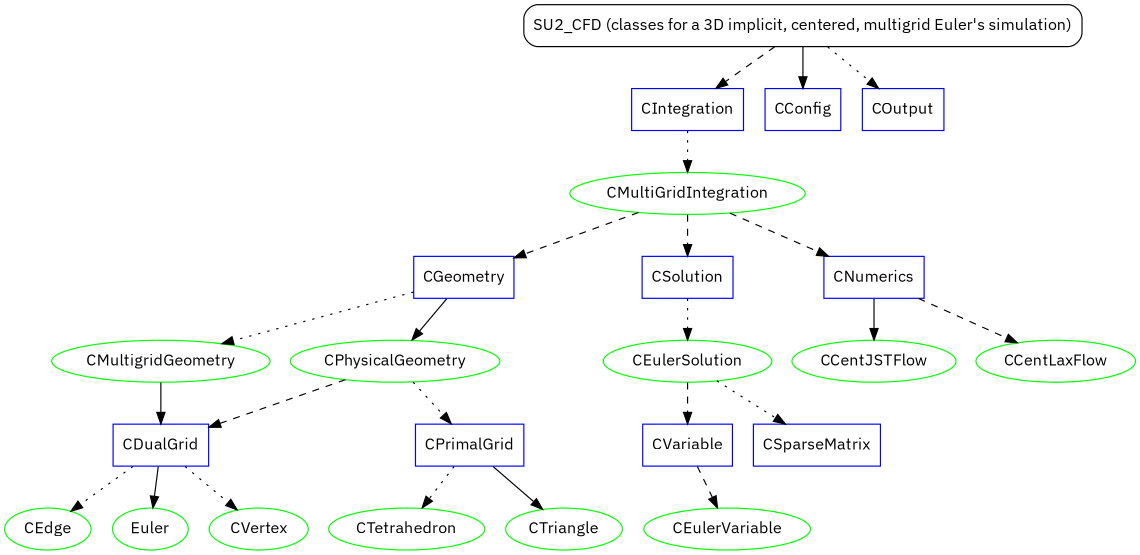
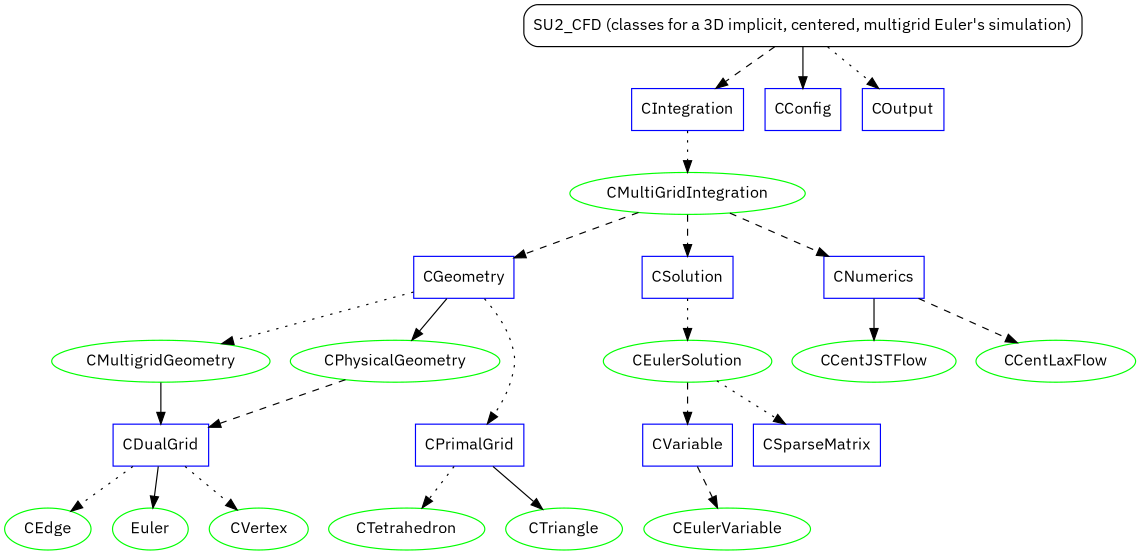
(428, 399) -> (514, 355)
